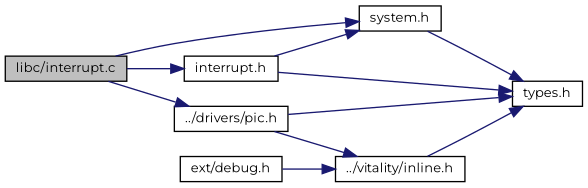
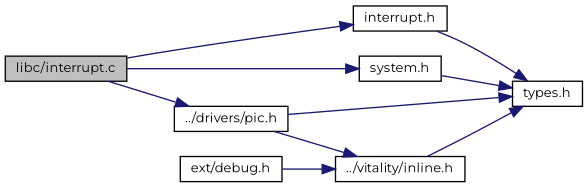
(310, 45) -> none
